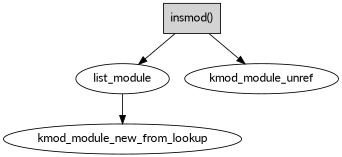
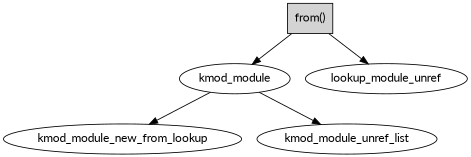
(192, 18) -> (310, 18)
(123, 79) -> (235, 79)
(262, 79) -> (386, 79)
none -> (347, 139)
